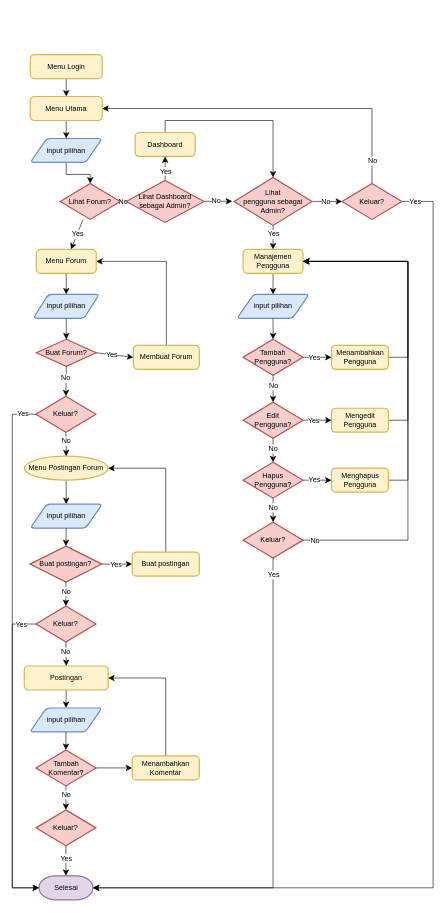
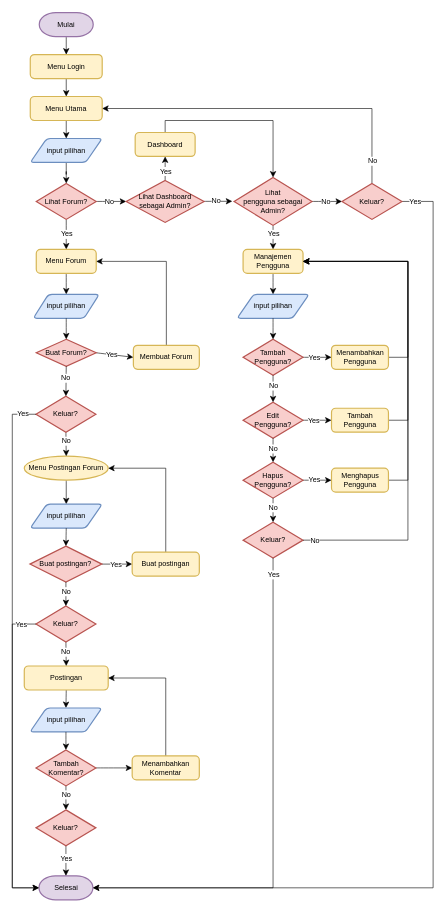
none -> (66, 24)
none -> (66, 38)
(90, 201) -> (66, 201)
(361, 420) -> (361, 420)
